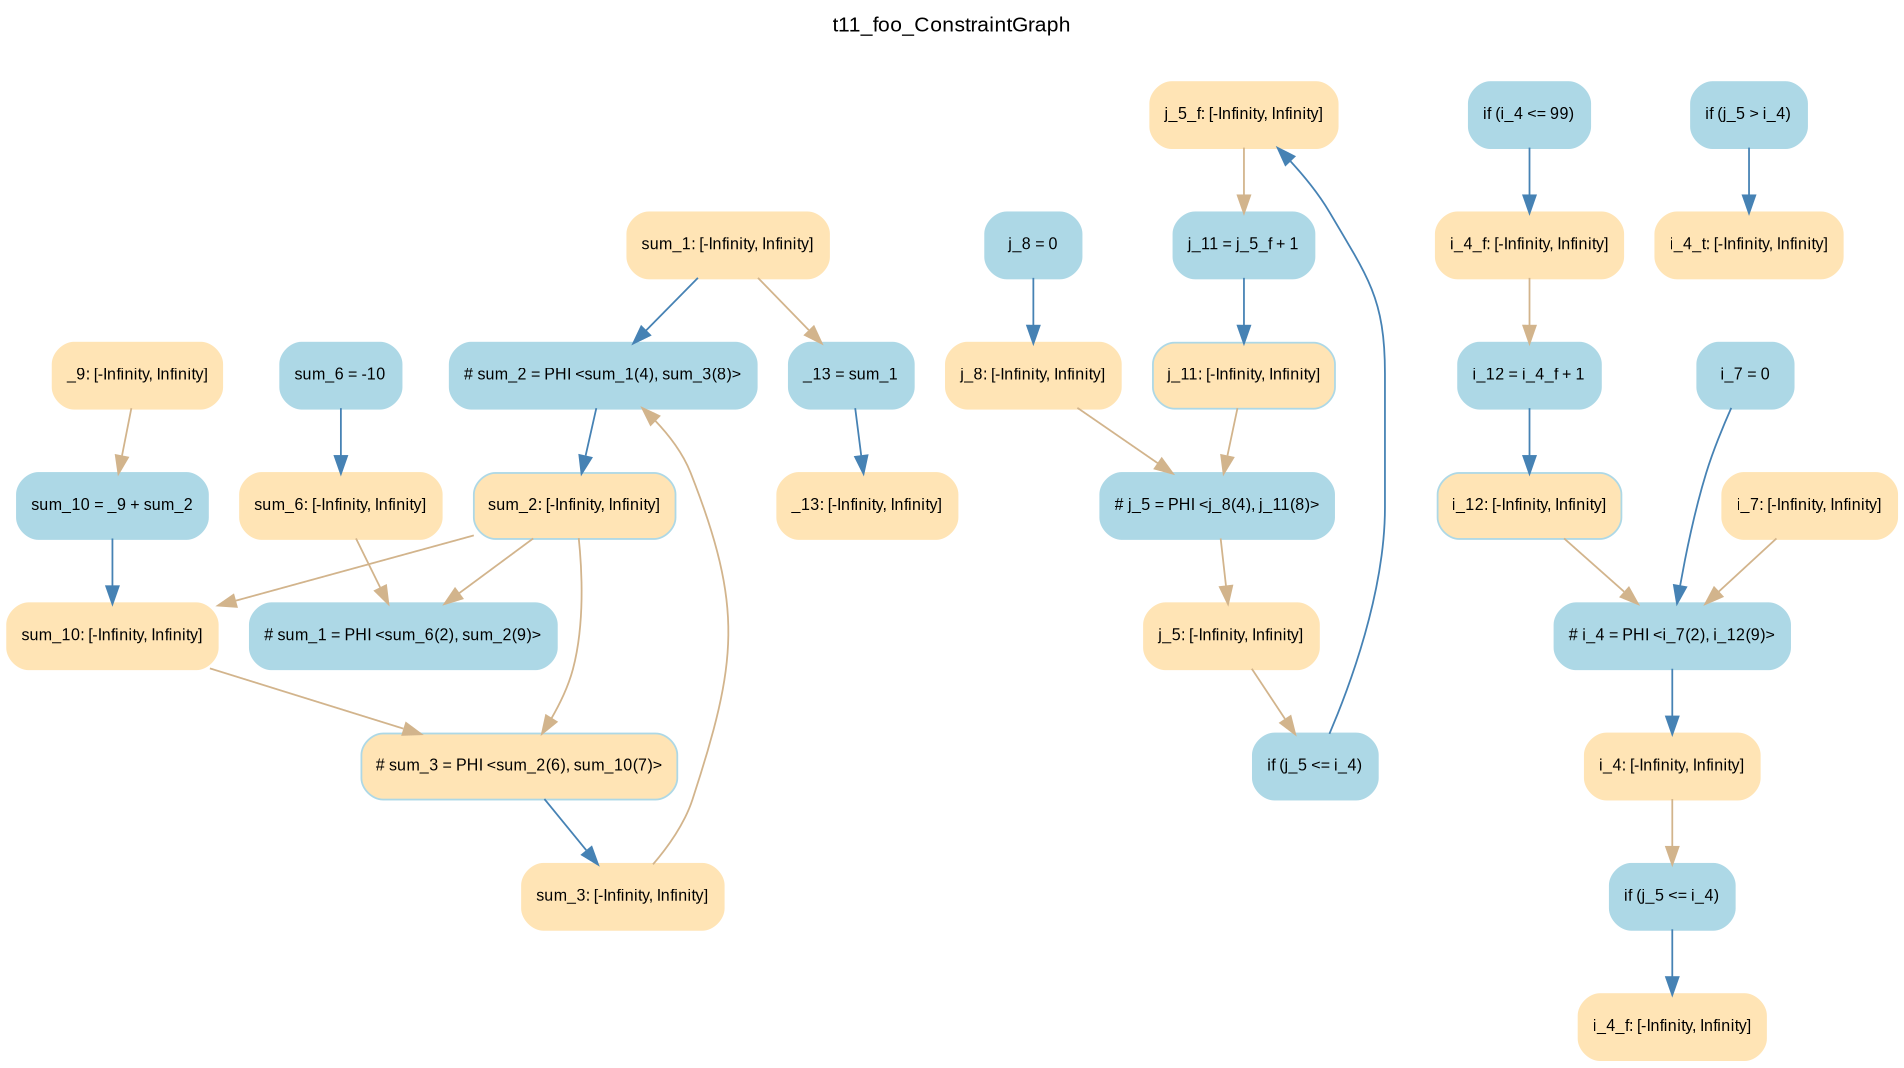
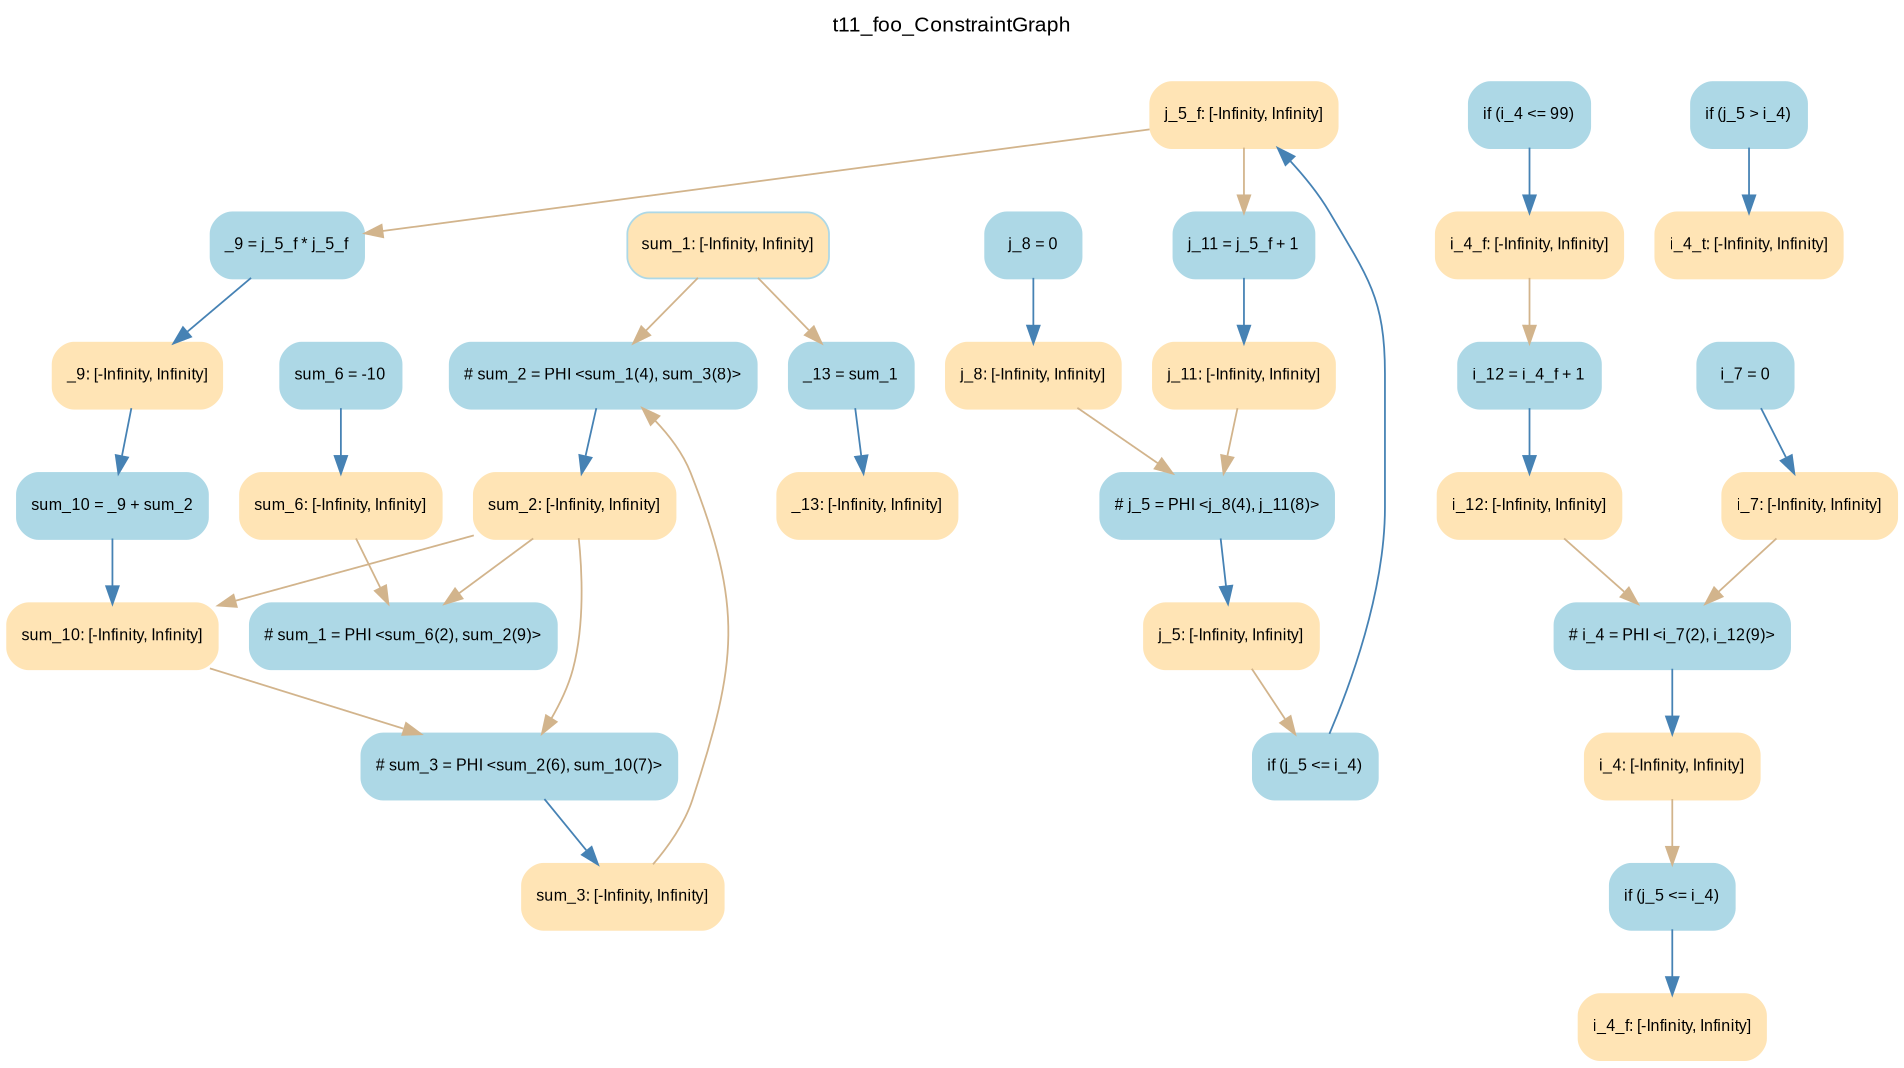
none -> (287, 245)
(728, 245) -> (728, 245)
(672, 304) -> (672, 304)
(1244, 376) -> (1244, 376)
(127, 432) -> (127, 432)
(1700, 495) -> (1774, 433)
(575, 506) -> (575, 506)
(1530, 506) -> (1530, 506)
(1223, 562) -> (1223, 562)
(519, 767) -> (519, 767)
